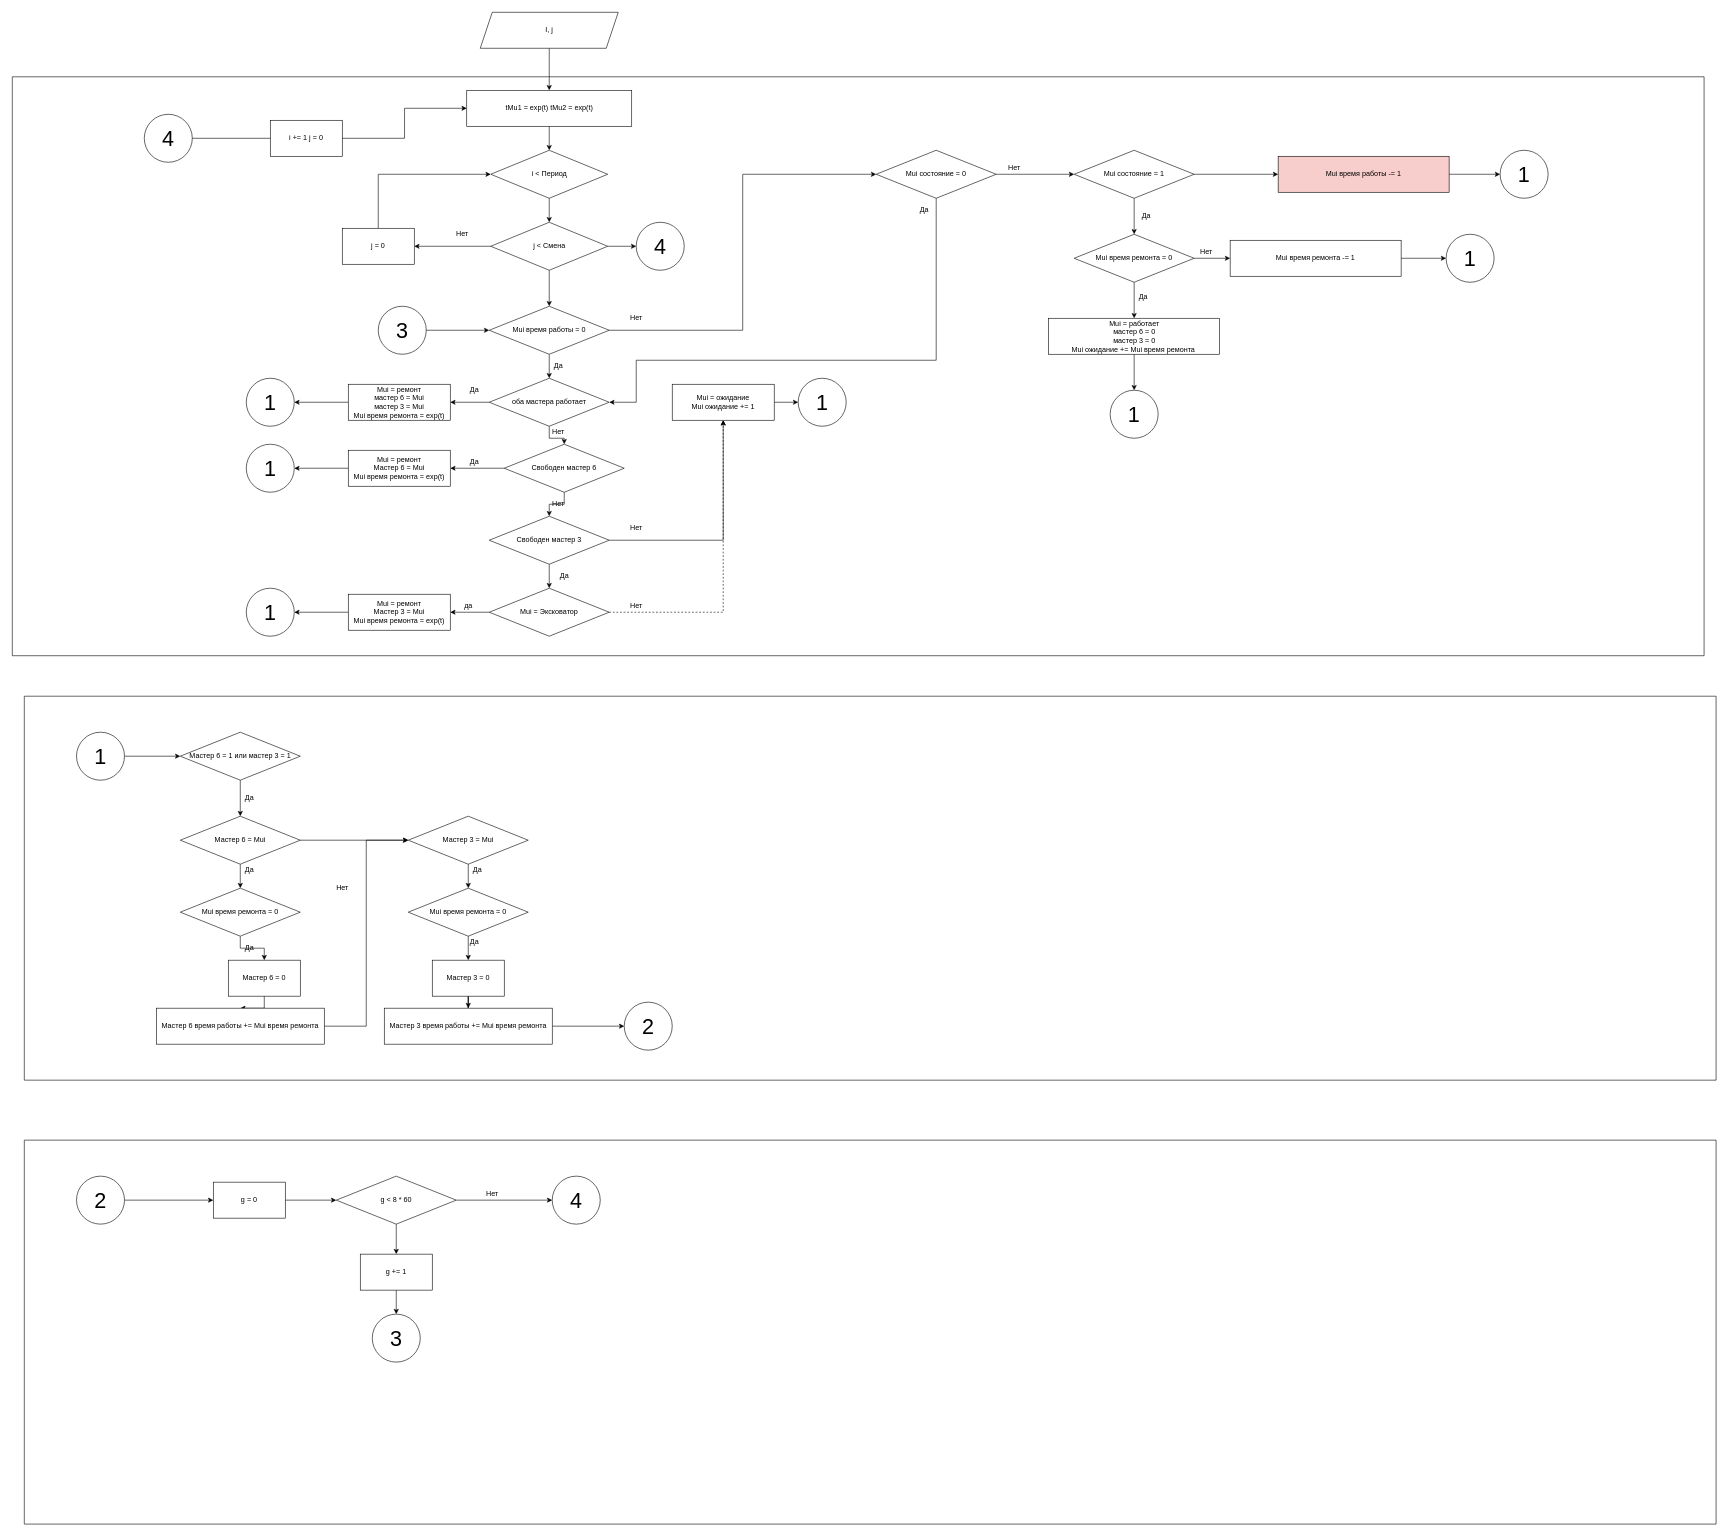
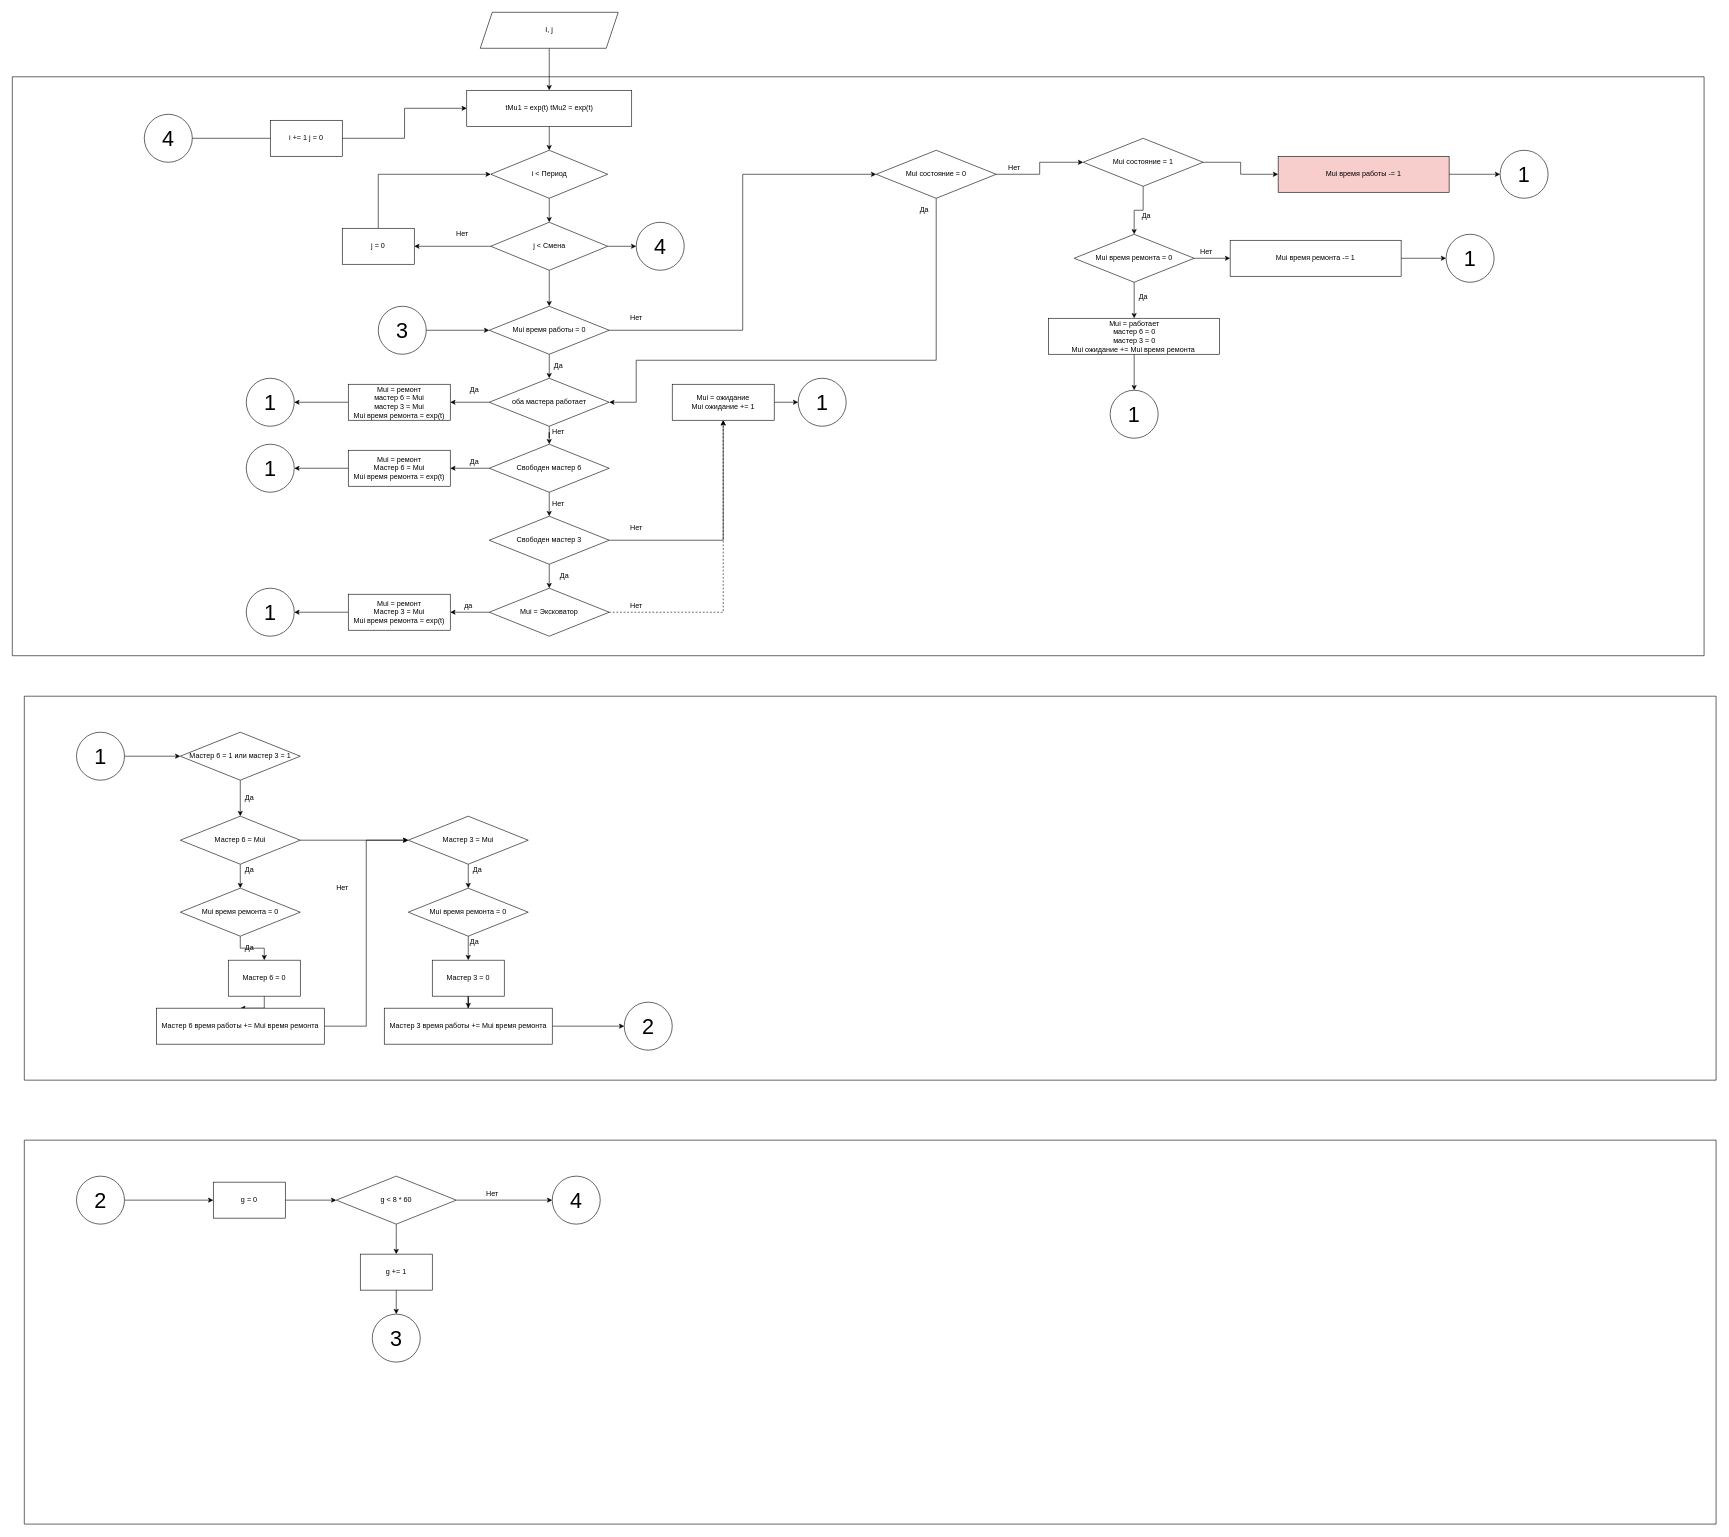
(1134, 174) -> (1143, 162)
(564, 468) -> (549, 468)
